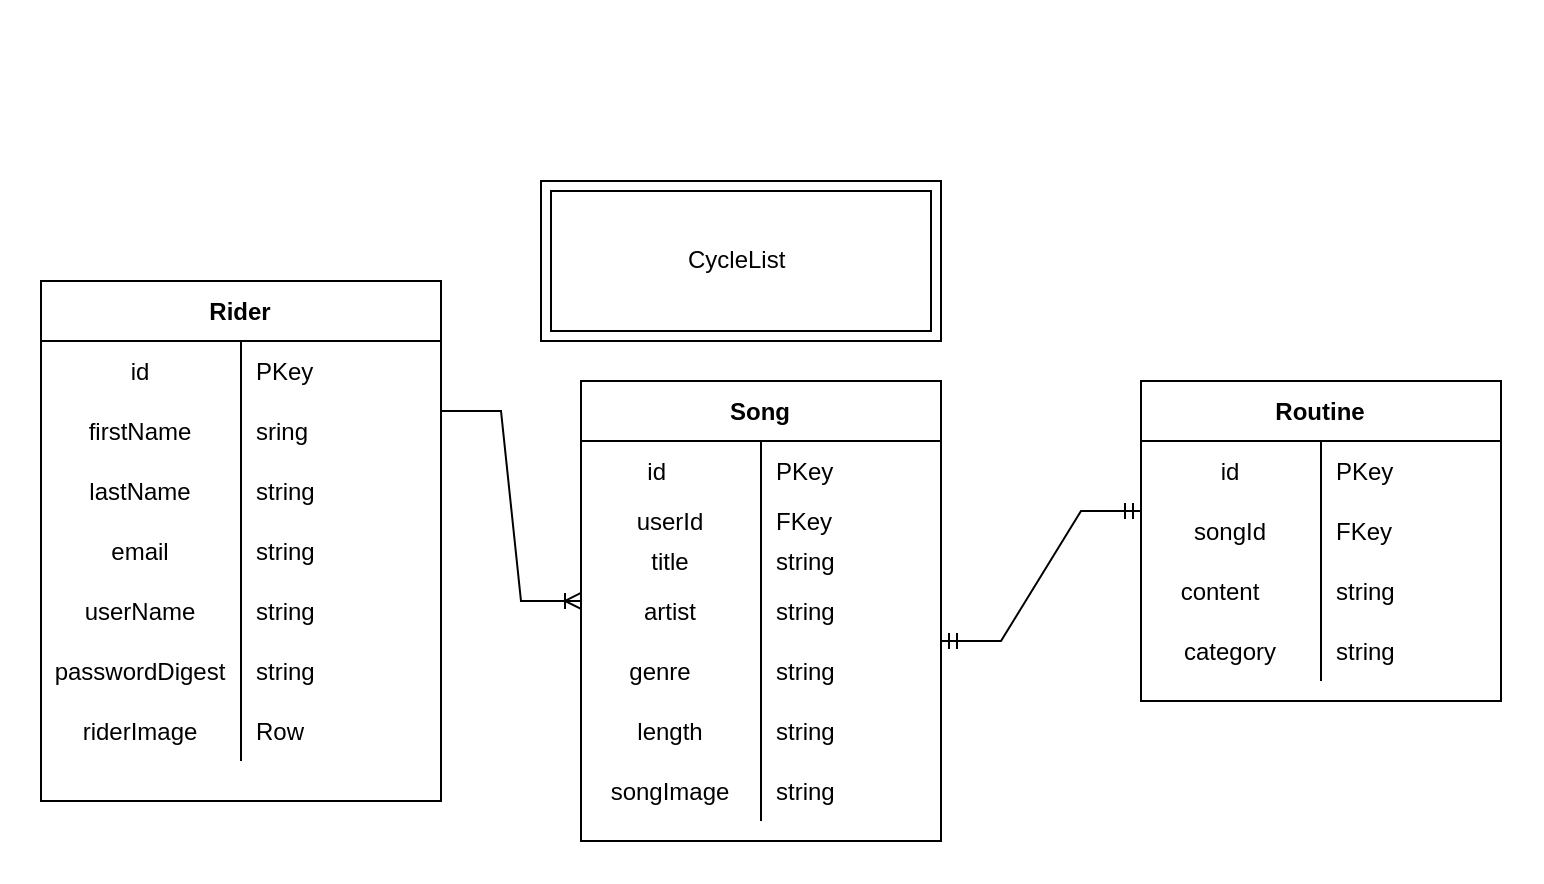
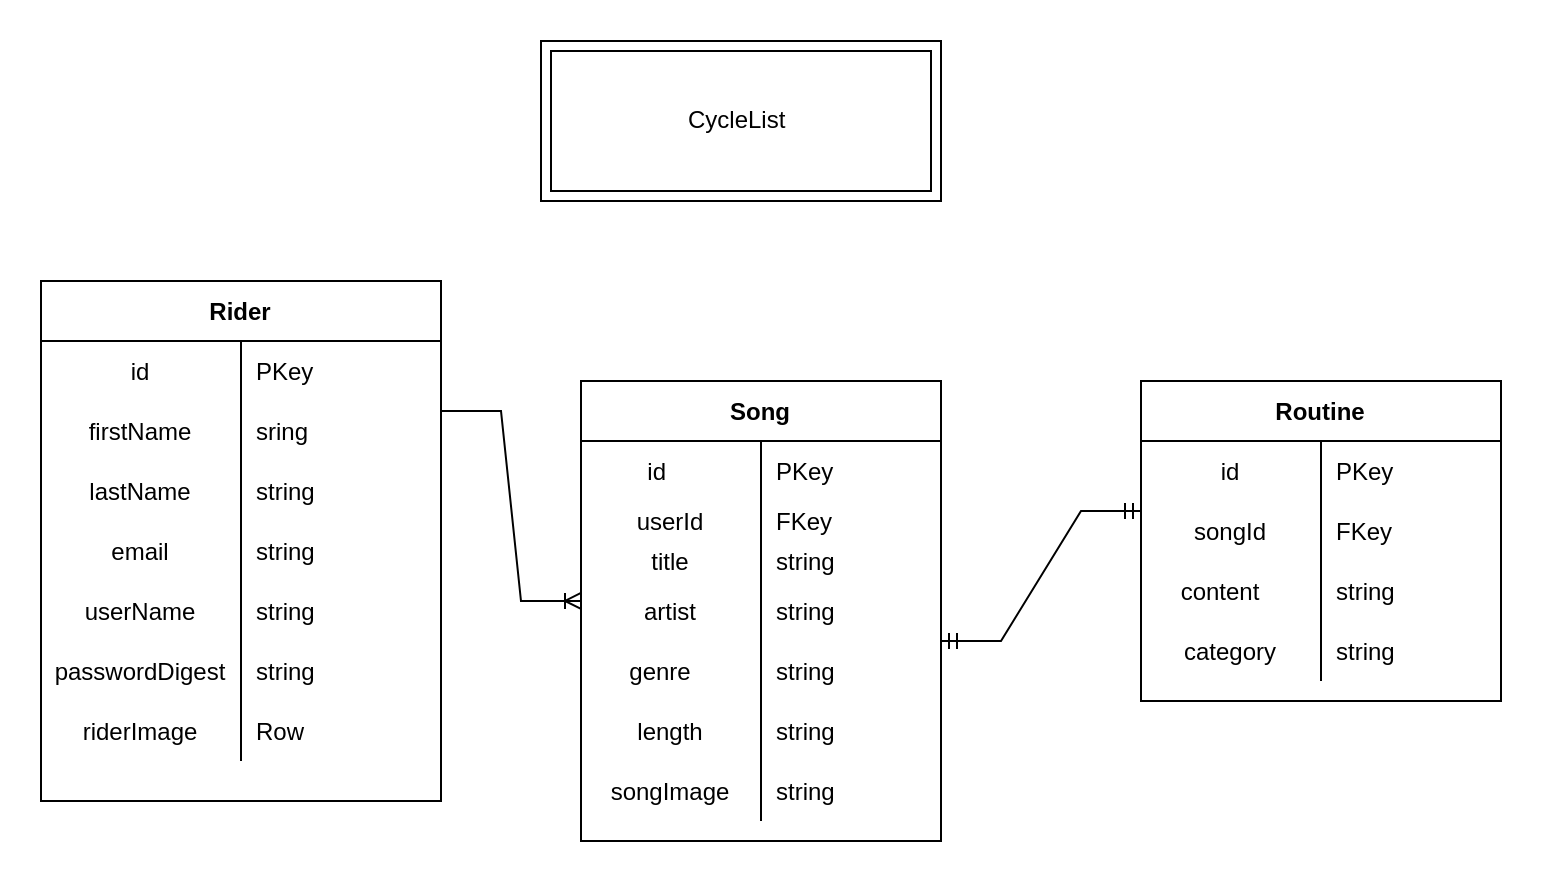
(741, 261) -> (741, 121)
